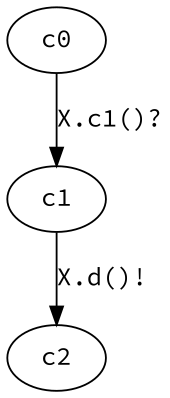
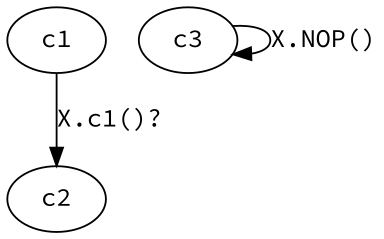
(57, 40) -> none
none -> (188, 40)
(102, 279) -> (110, 120)
